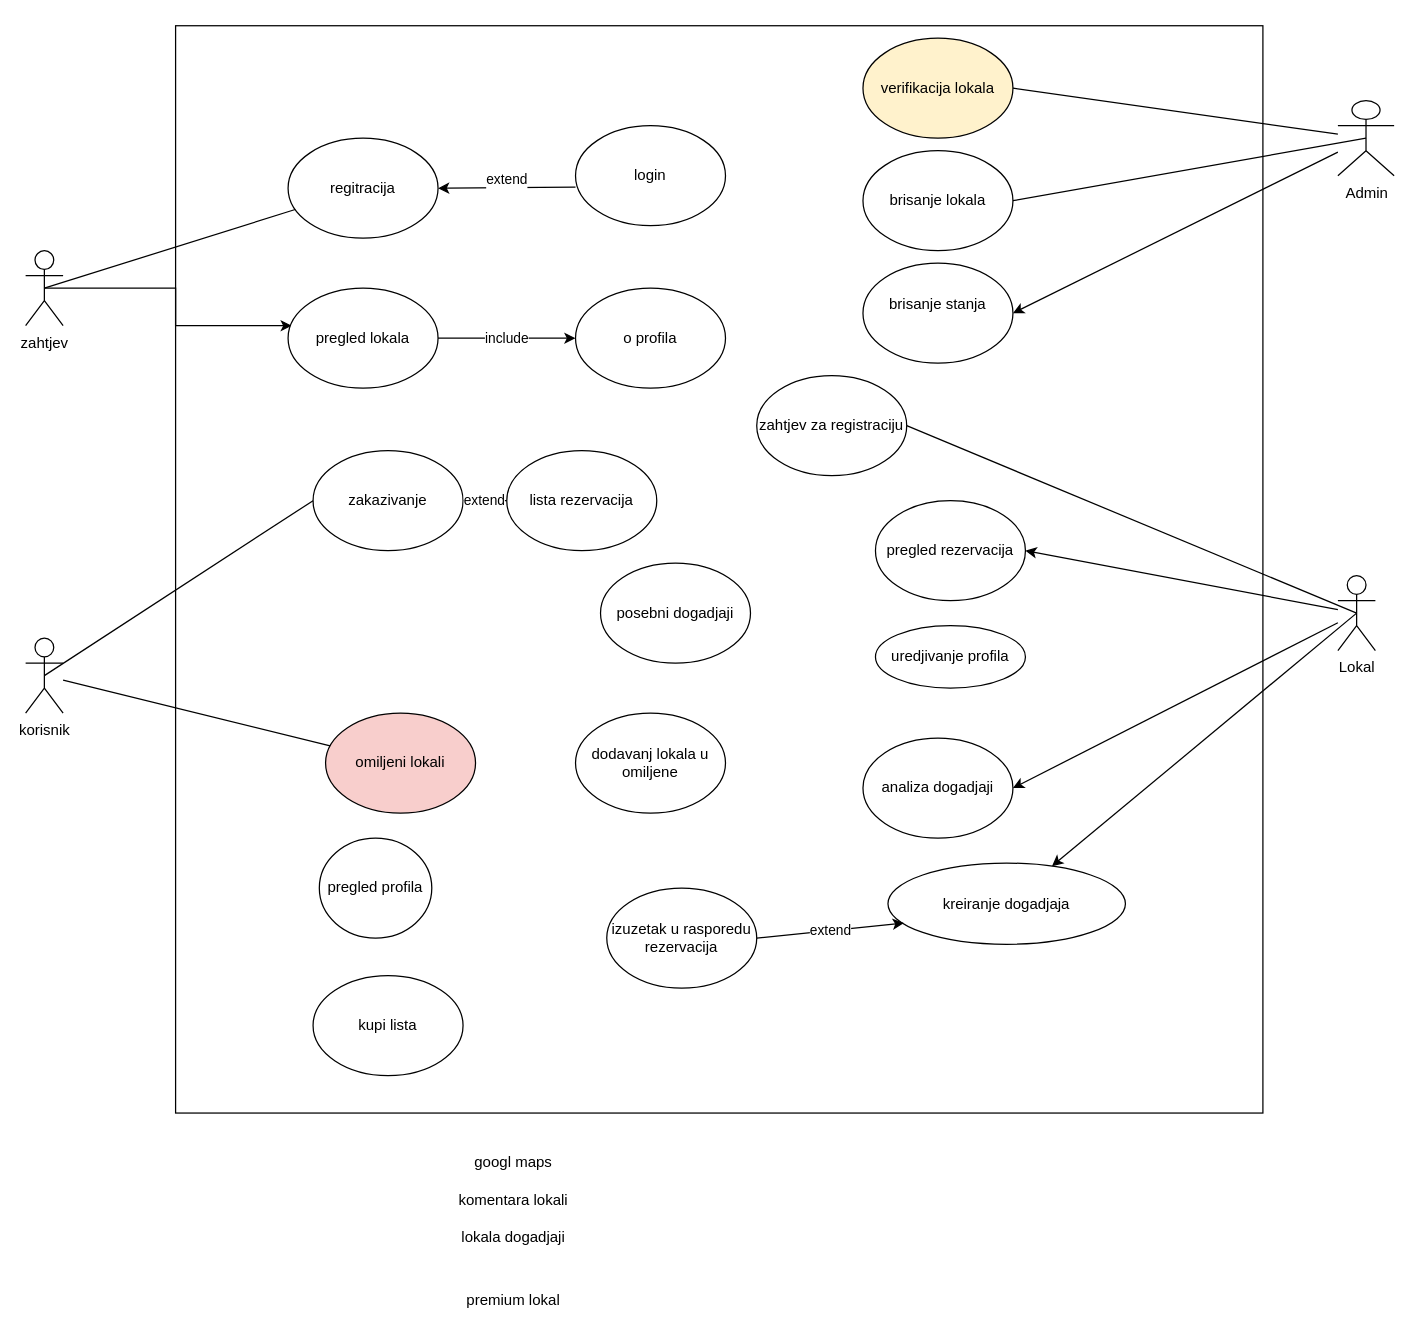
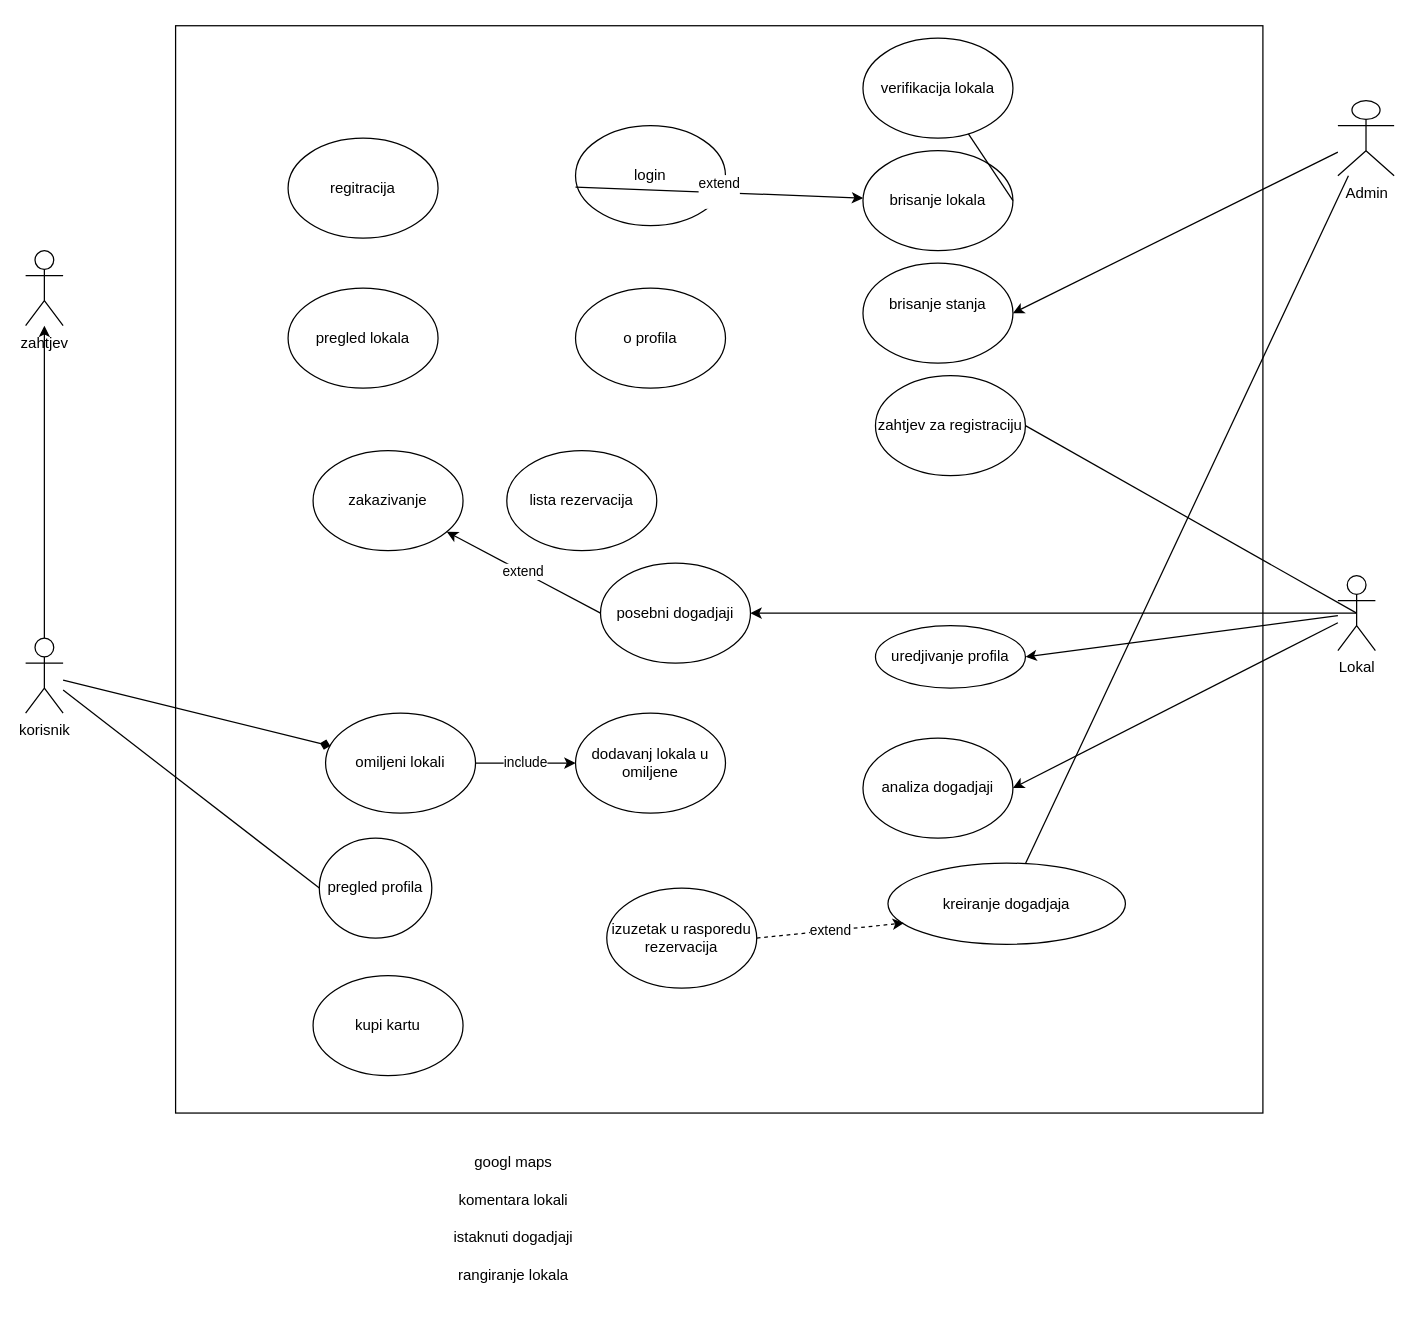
(938, 88) -> (938, 88)
(1176, 111) -> (1187, 520)
(1188, 170) -> (991, 167)
(551, 187) -> (637, 189)
(177, 246) -> none
(118, 288) -> none
(502, 338) -> none
(832, 426) -> (951, 426)
none -> (44, 486)
(489, 501) -> none
(951, 551) -> none
none -> (527, 574)
(1186, 581) -> none
(188, 582) -> none
none -> (1186, 636)
(1206, 738) -> (1056, 613)
(324, 744) -> (320, 743)
(401, 763) -> (401, 763)
none -> (522, 763)
none -> (191, 789)
(784, 935) -> (784, 935)
(388, 1026) -> (388, 1026)
(514, 1238) -> (514, 1238)
none -> (513, 1276)
(513, 1301) -> none
